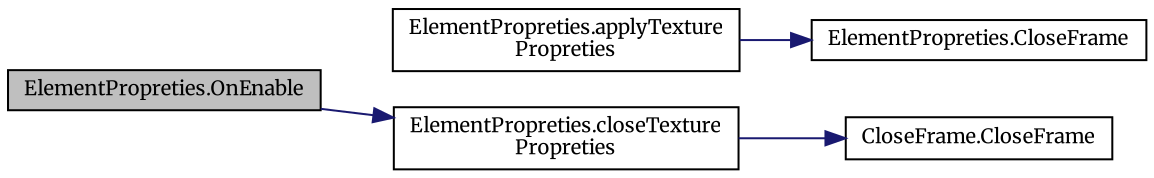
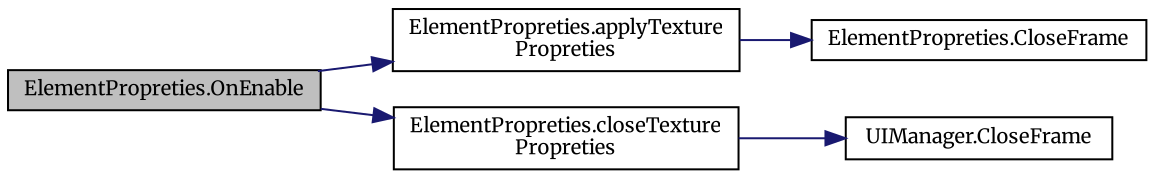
none -> (345, 68)
(979, 138) -> (979, 138)
